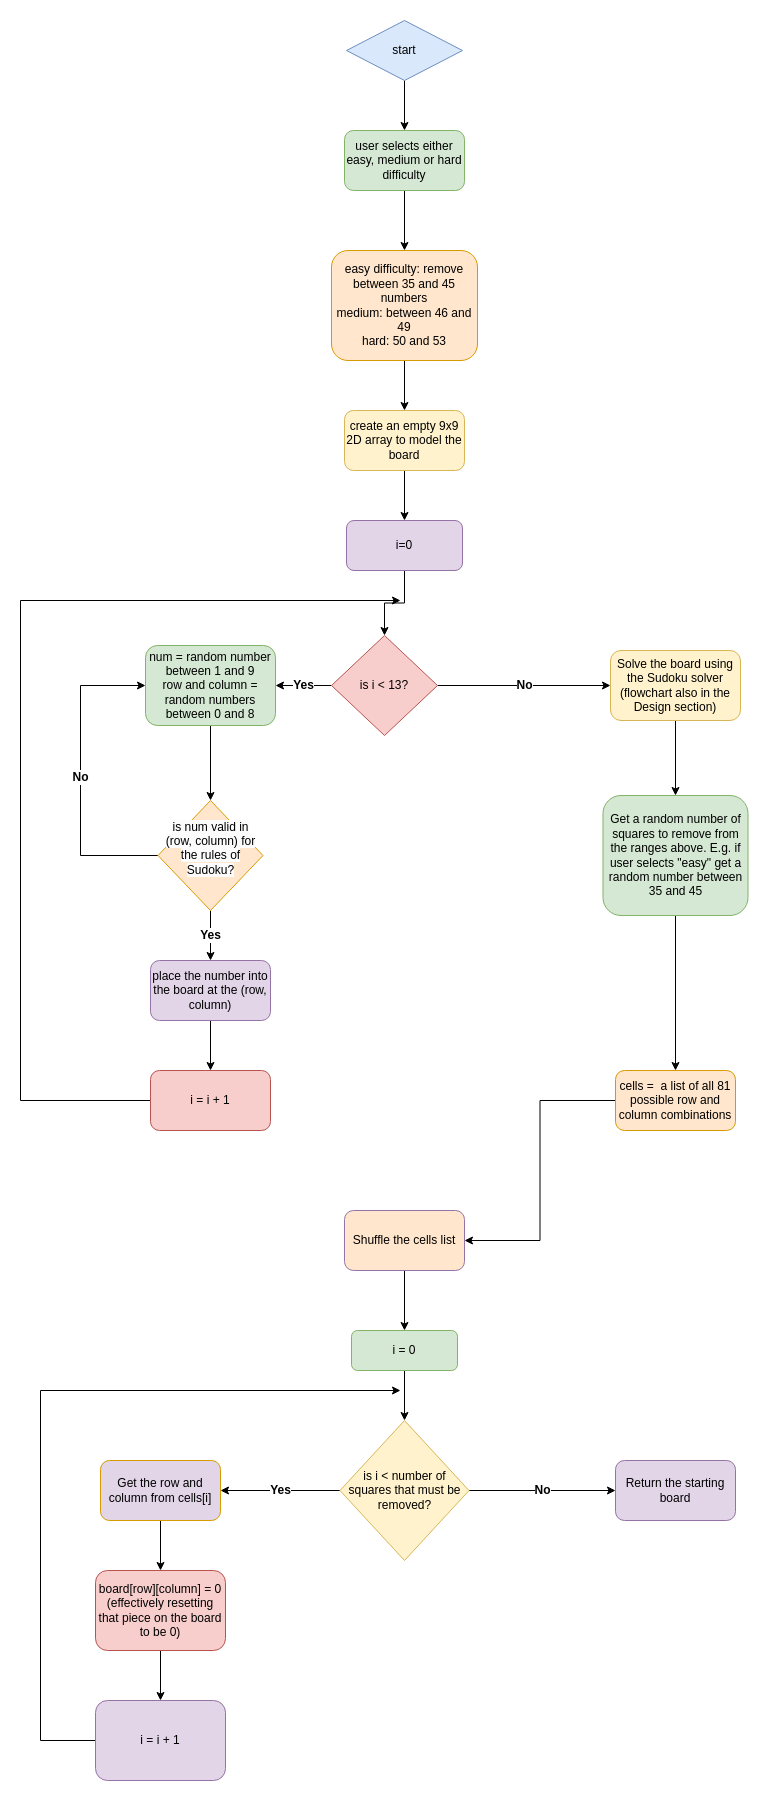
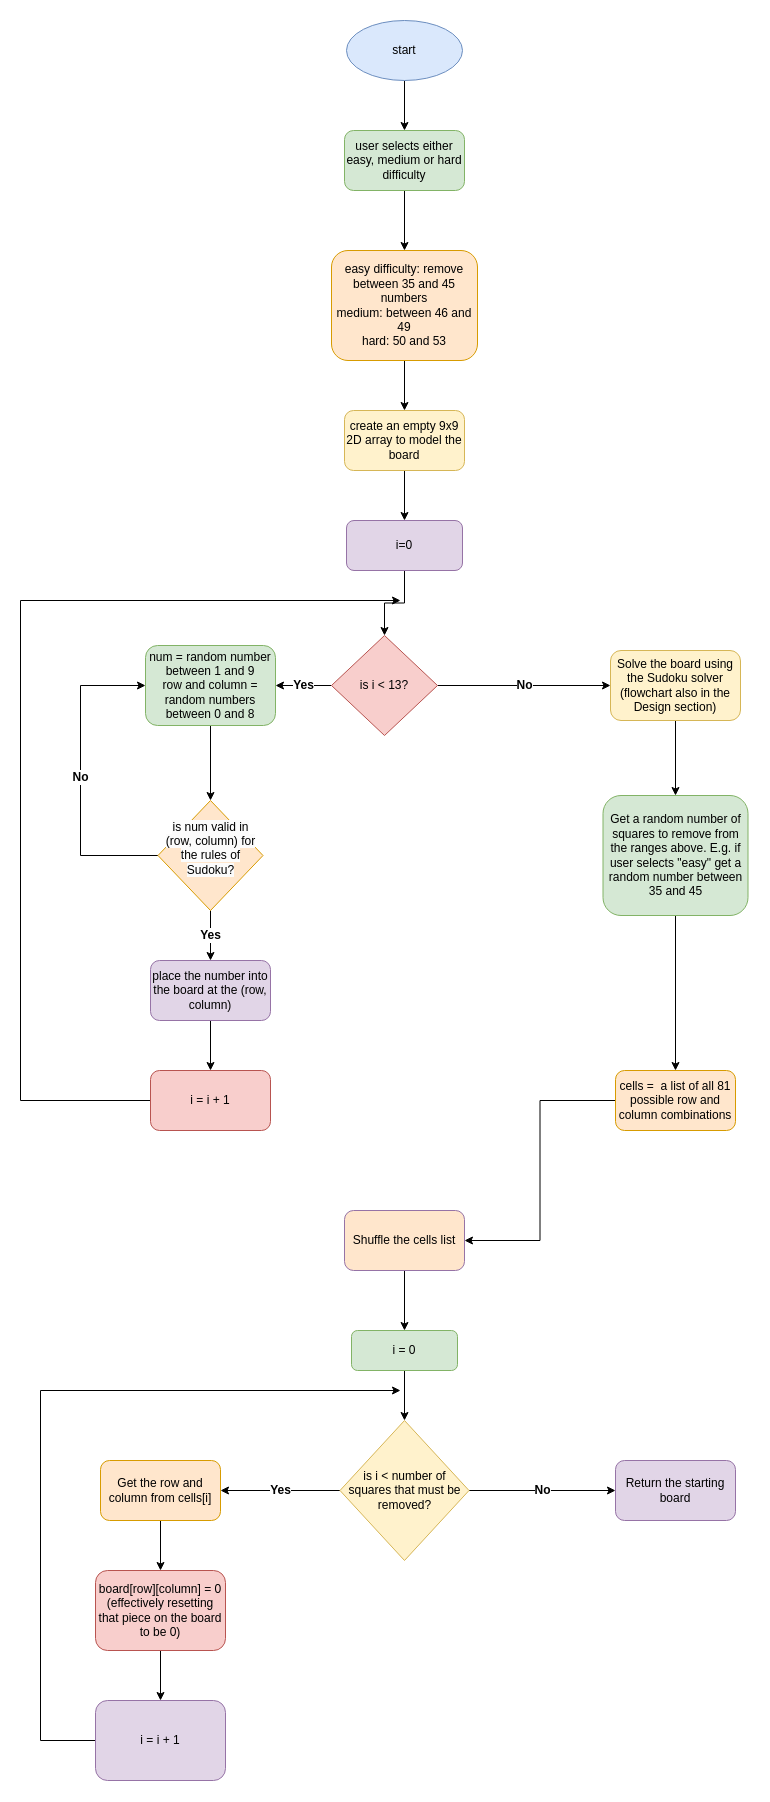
(405, 51) -> (405, 51)
(161, 1491) -> (161, 1491)
